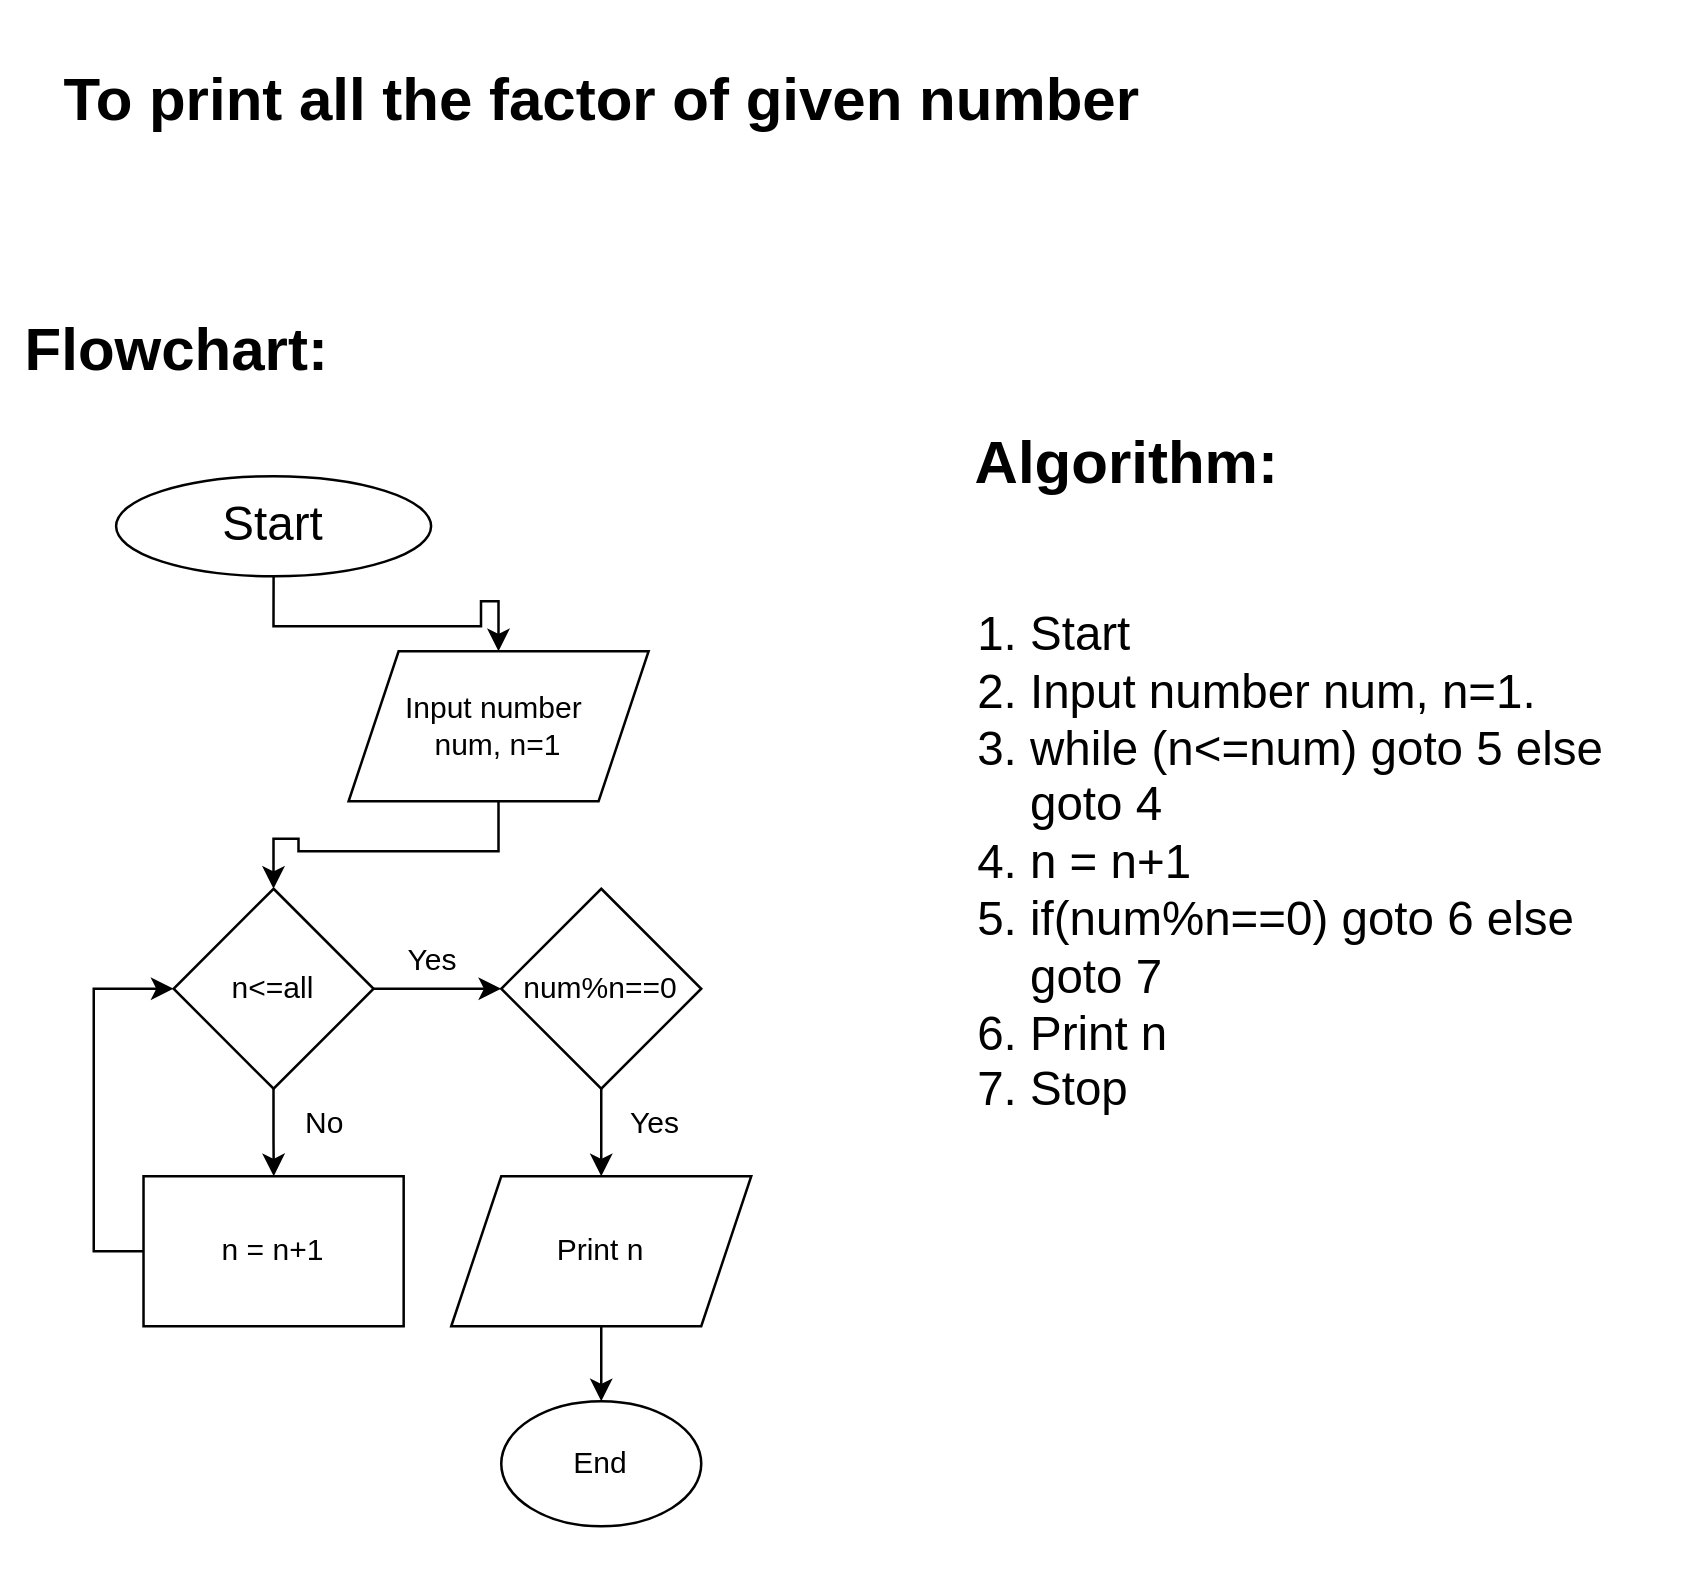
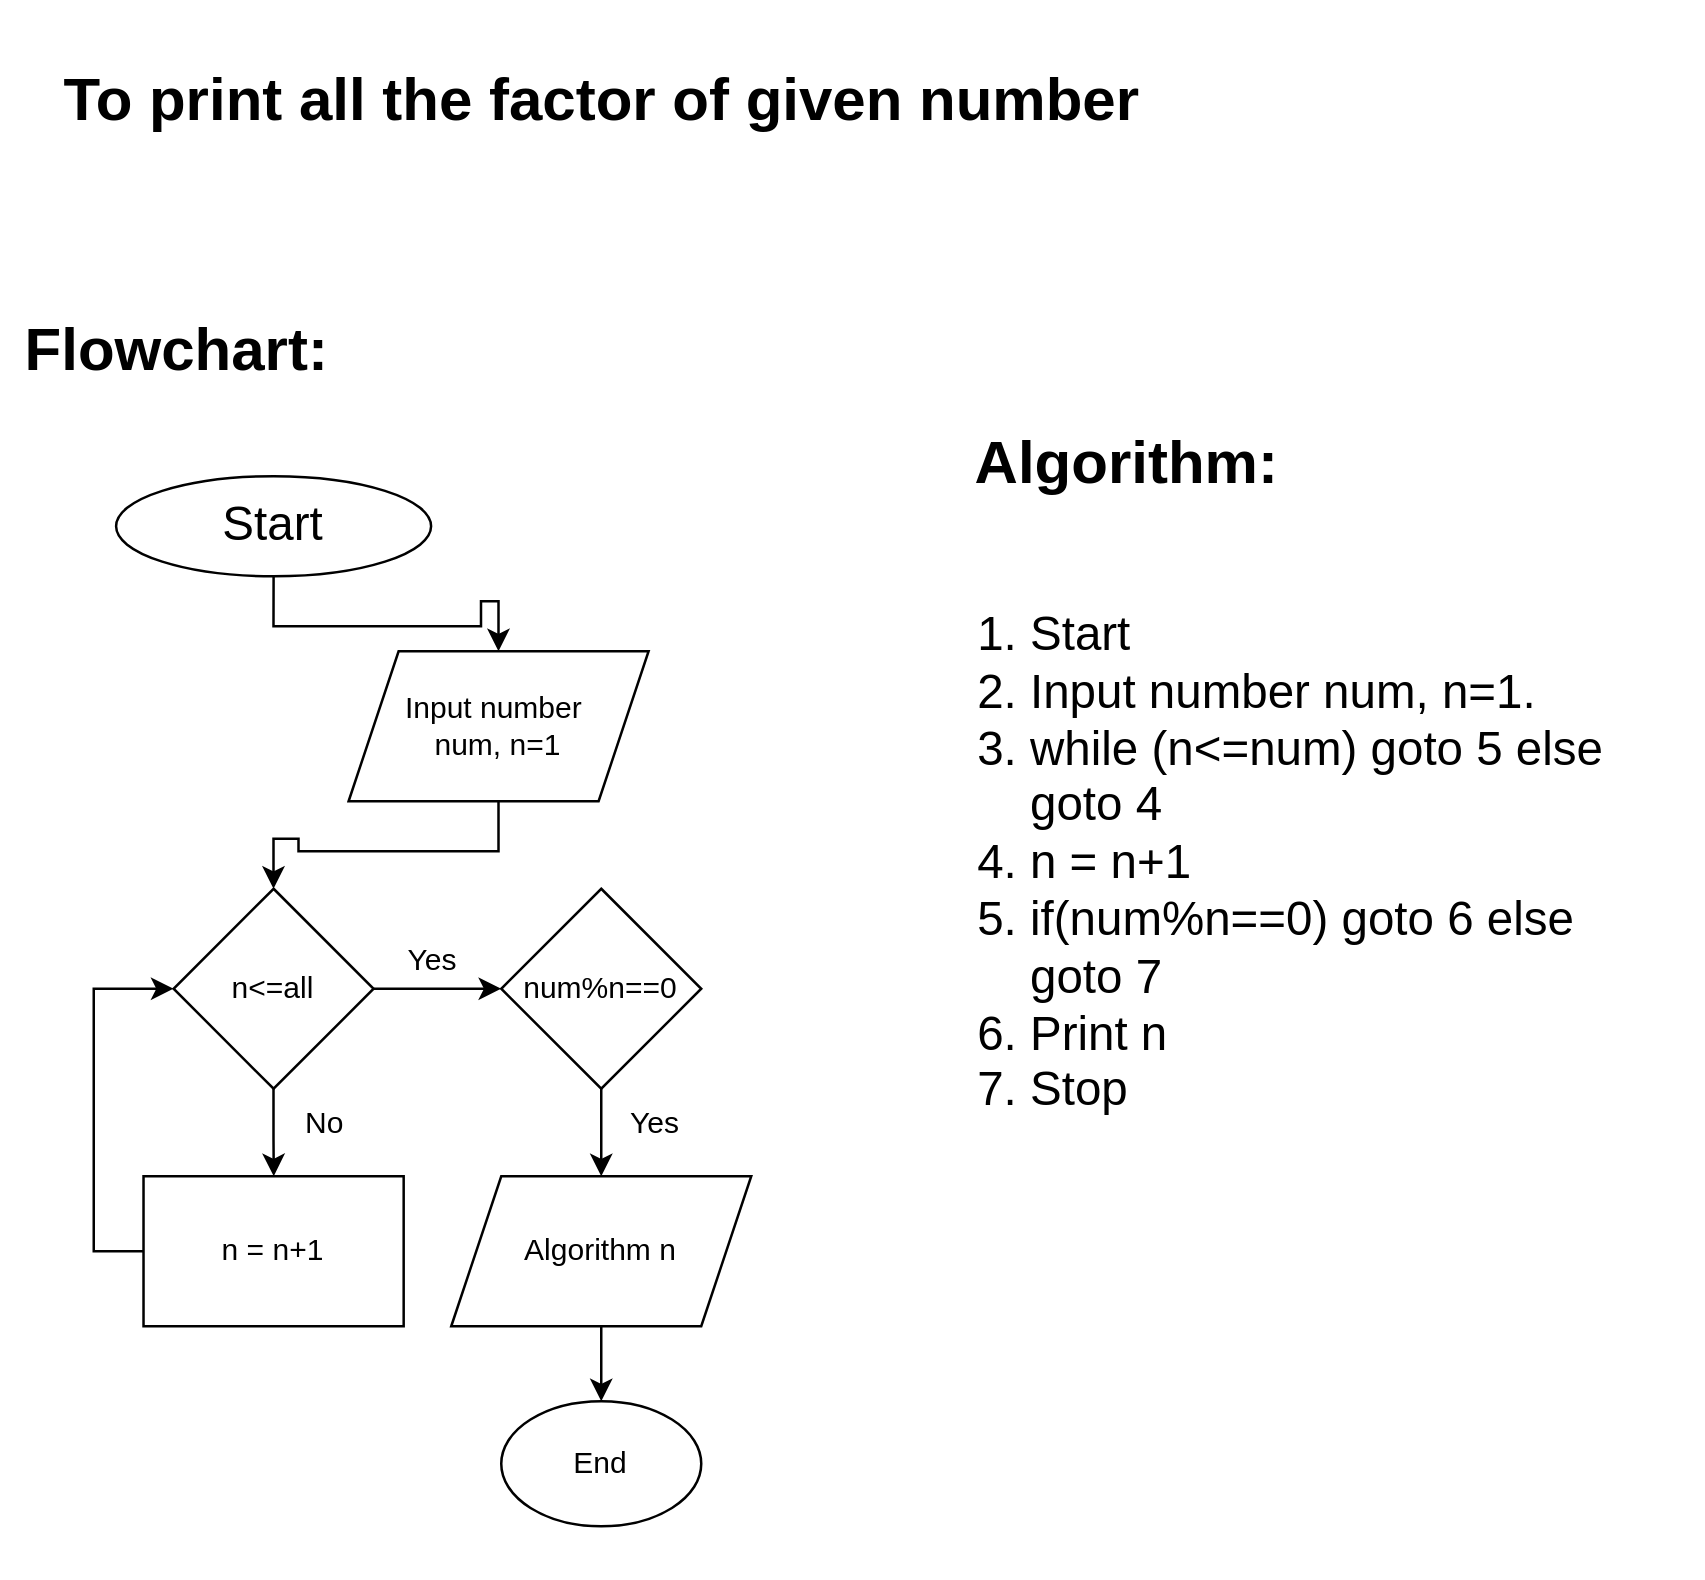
(601, 1251) -> (601, 1251)
